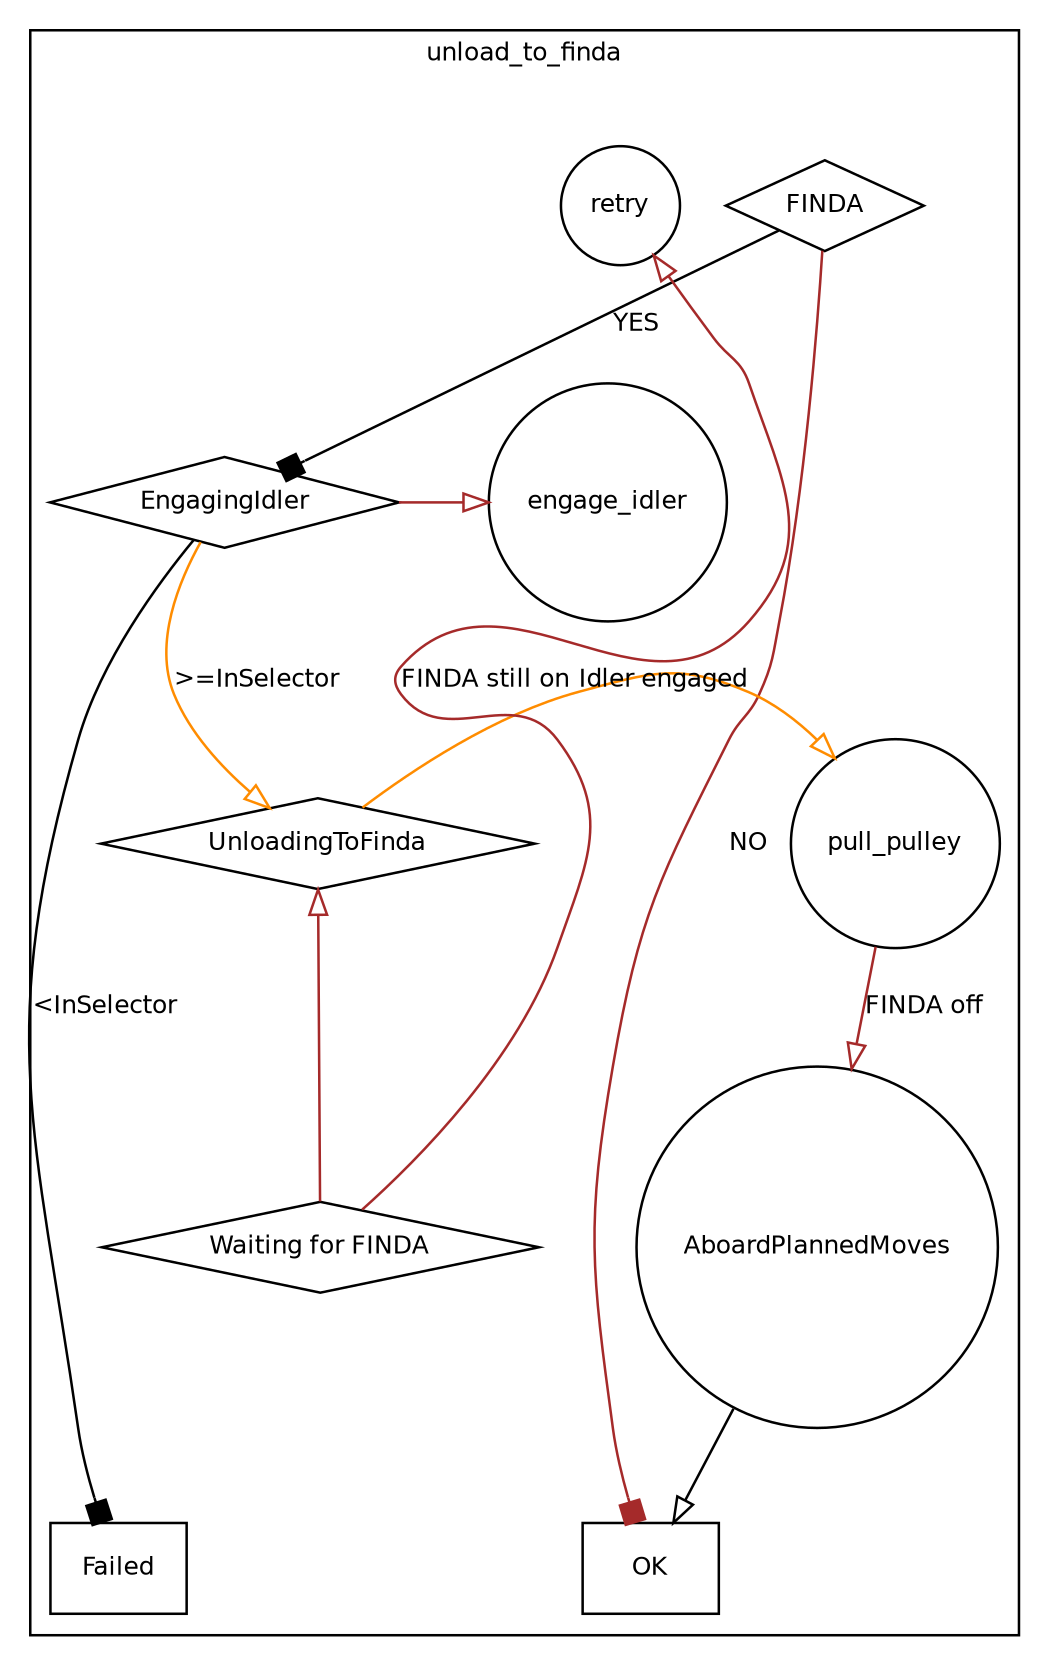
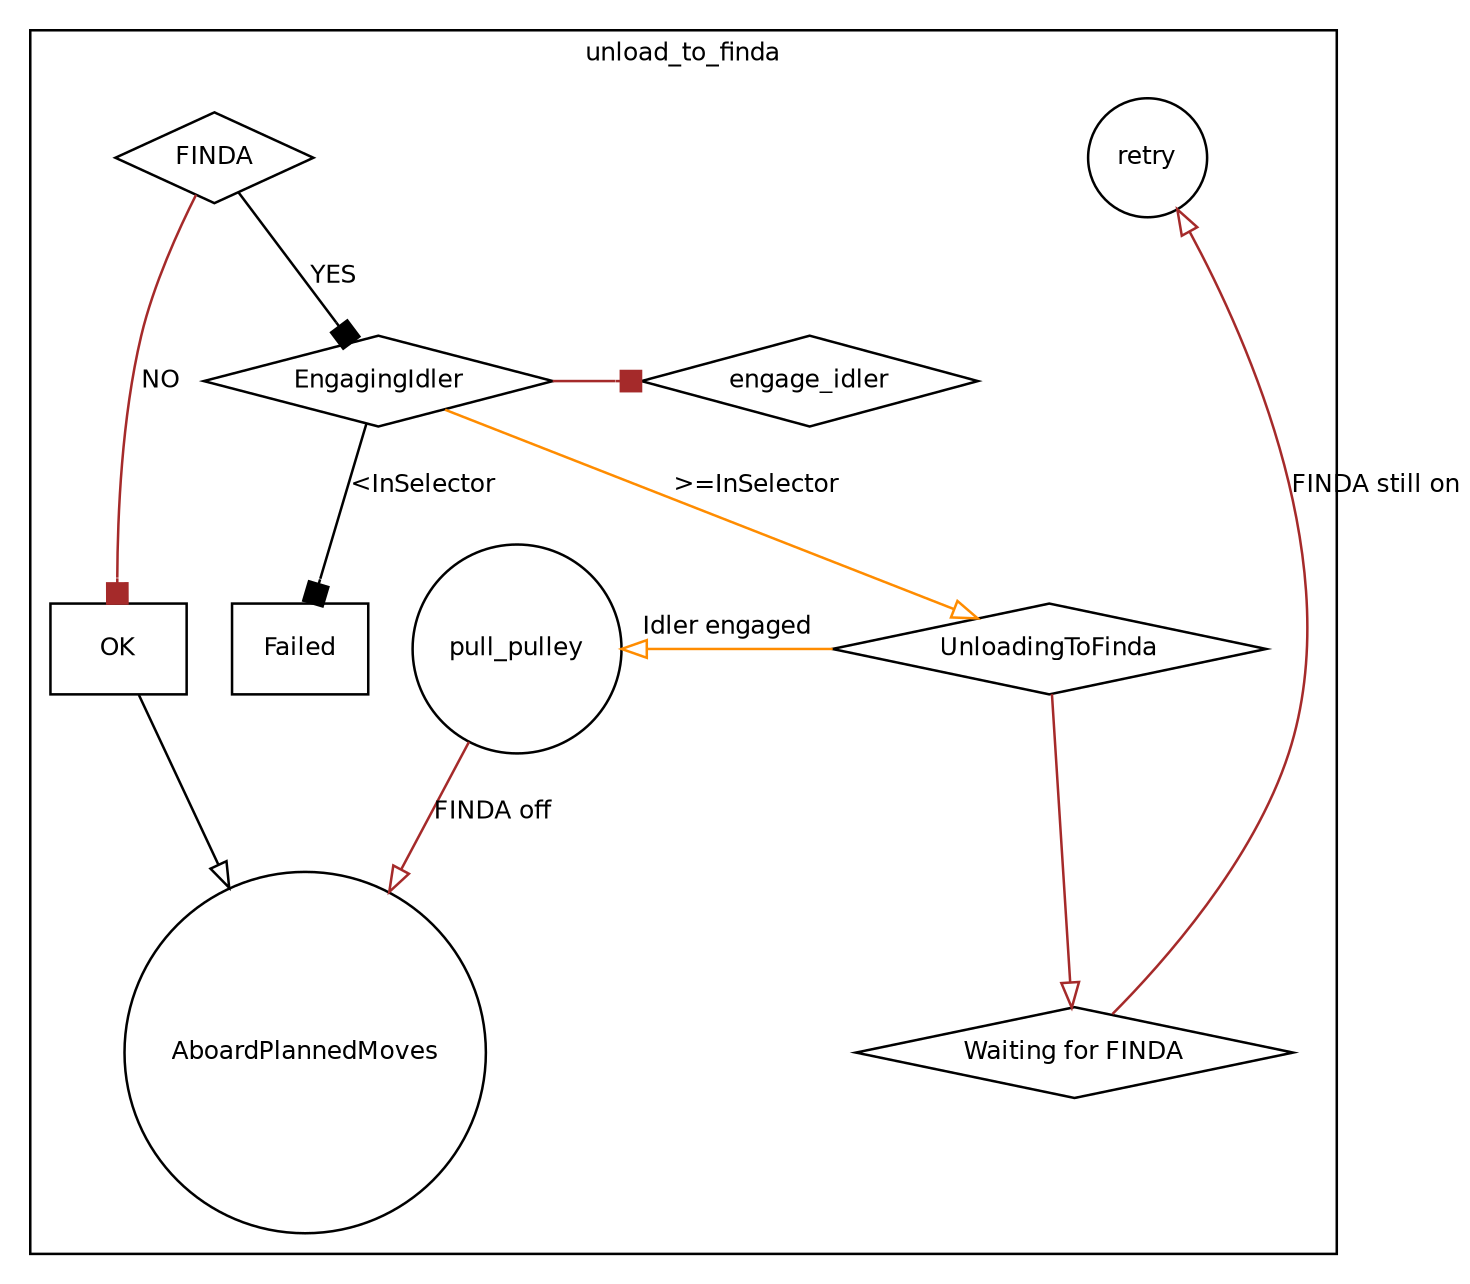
(431, 502) -> (584, 381)
(608, 502) -> (810, 381)
(319, 1058) -> (1061, 838)
(709, 1454) -> (179, 780)
